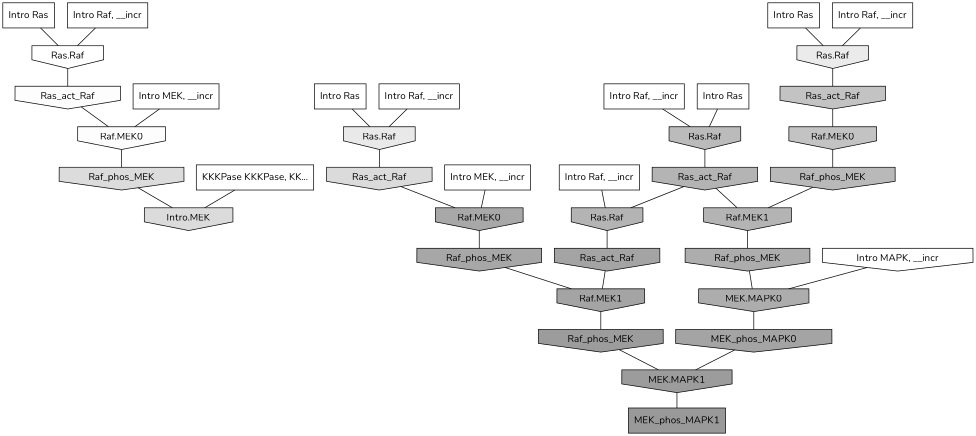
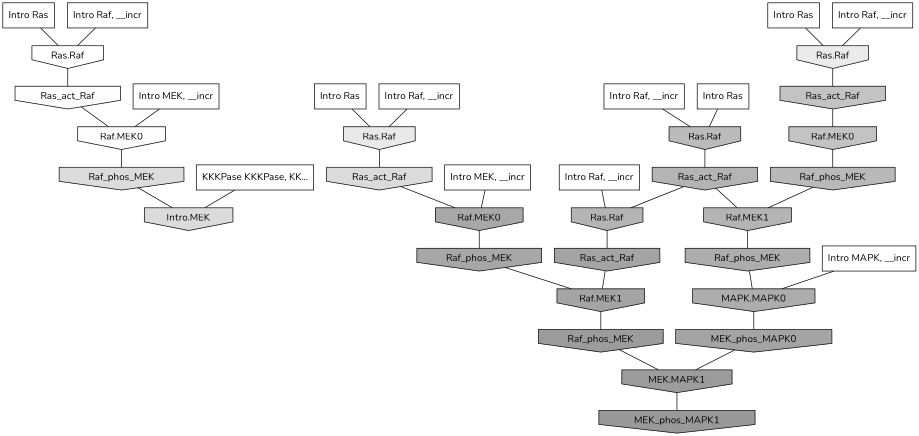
(898, 258) -> (869, 258)
(754, 299) -> (754, 299)
(677, 421) -> (677, 421)
